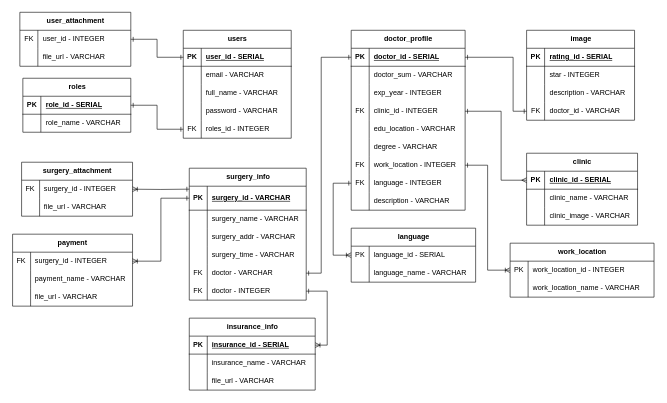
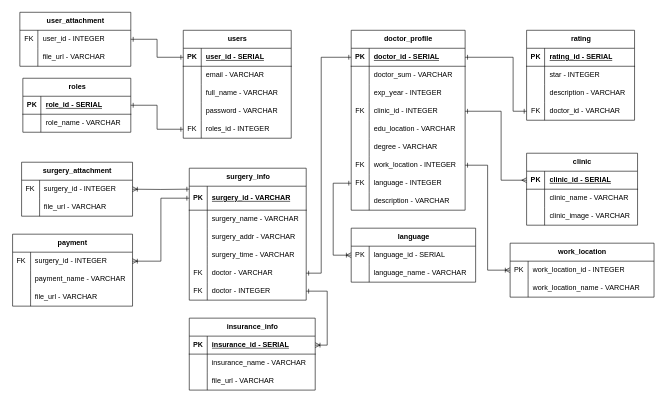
(581, 39) -> (581, 39)
